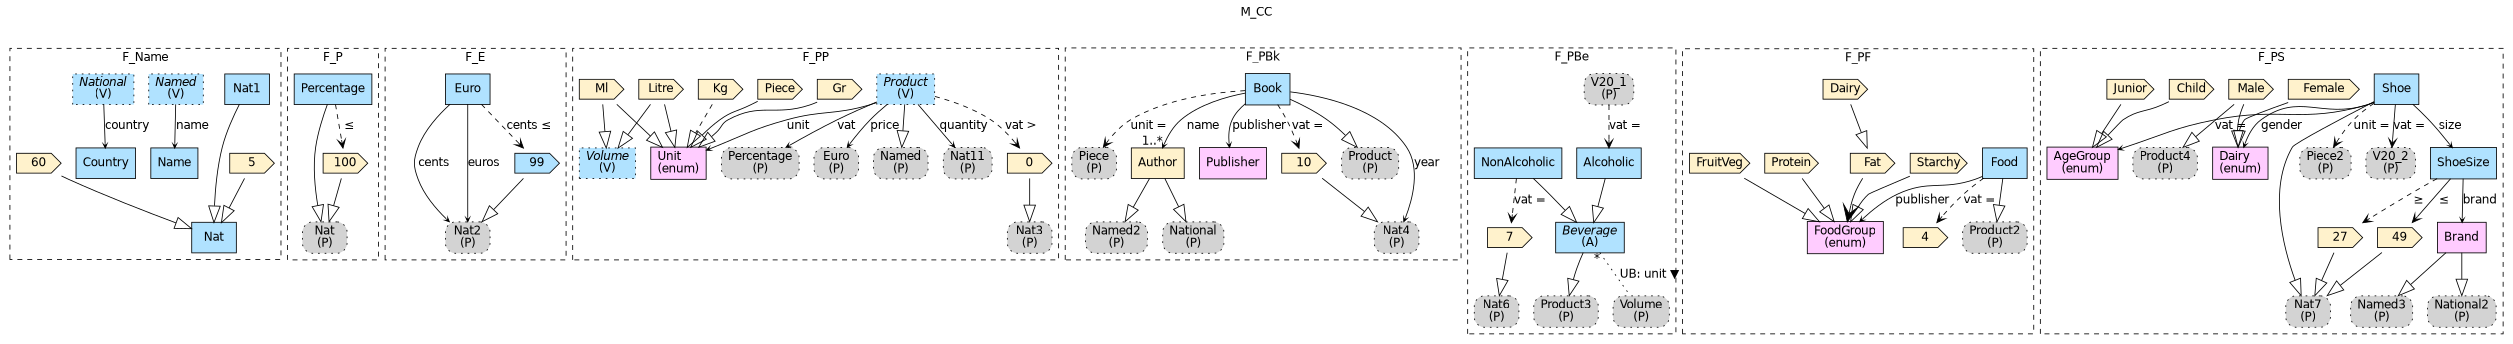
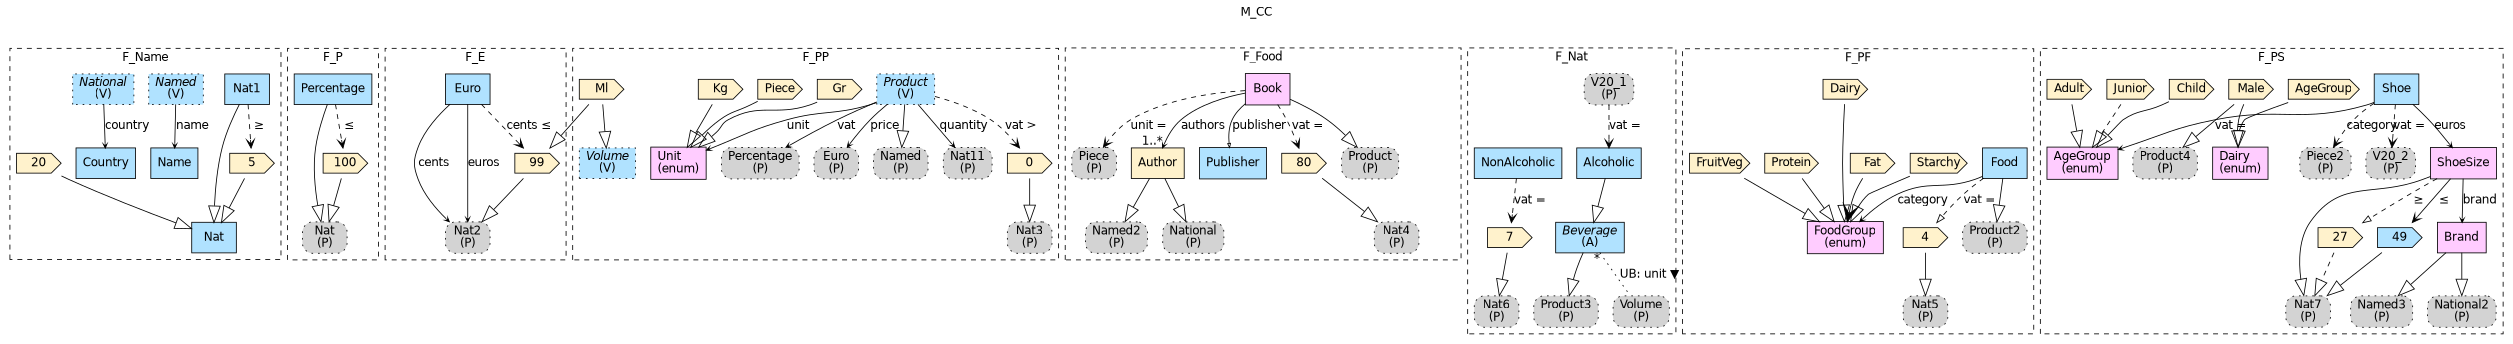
(1263, 57) -> (1263, 57)
(1572, 57) -> (1572, 57)
(661, 89) -> none
(1268, 89) -> (1268, 89)
none -> (2069, 89)
(2324, 89) -> (2324, 89)
(2302, 107) -> none
(1856, 118) -> (1843, 155)
(633, 119) -> (578, 117)
(704, 119) -> (704, 119)
(2111, 119) -> (2111, 119)
(1232, 121) -> (1232, 121)
none -> (249, 122)
(2394, 122) -> (2394, 122)
(1203, 126) -> (1203, 126)
(1386, 126) -> none
(2372, 126) -> (2372, 126)
(2450, 126) -> (2450, 126)
(39, 163) -> (39, 163)
(537, 163) -> (537, 163)
(1233, 163) -> (1233, 163)
(1304, 163) -> (1304, 163)
(2463, 163) -> (2463, 163)
(2284, 167) -> (2337, 198)
(1549, 194) -> none
(1962, 196) -> (1962, 196)
(2403, 198) -> (2403, 198)
(1923, 200) -> (1923, 200)
(2400, 238) -> (2400, 238)
(2328, 267) -> (2328, 267)
none -> (1925, 312)
